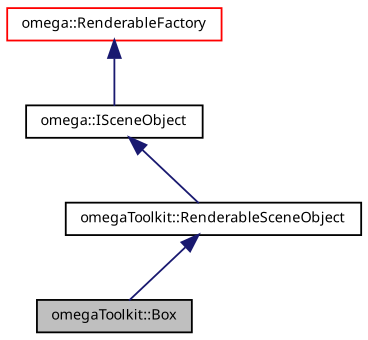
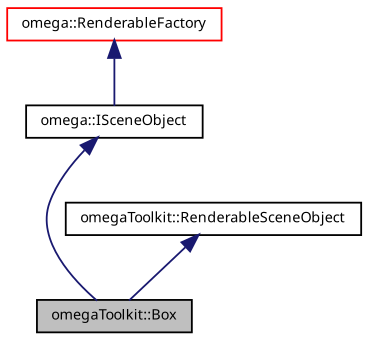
(171, 177) -> (48, 228)
